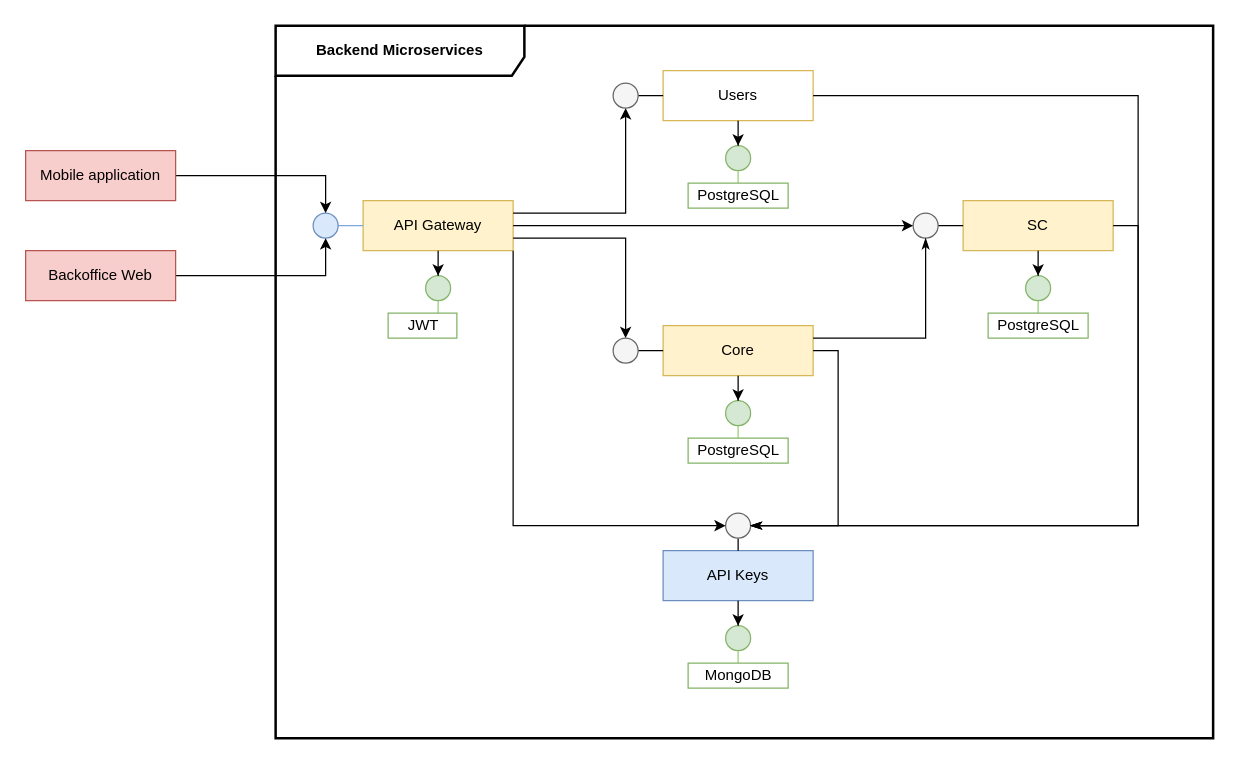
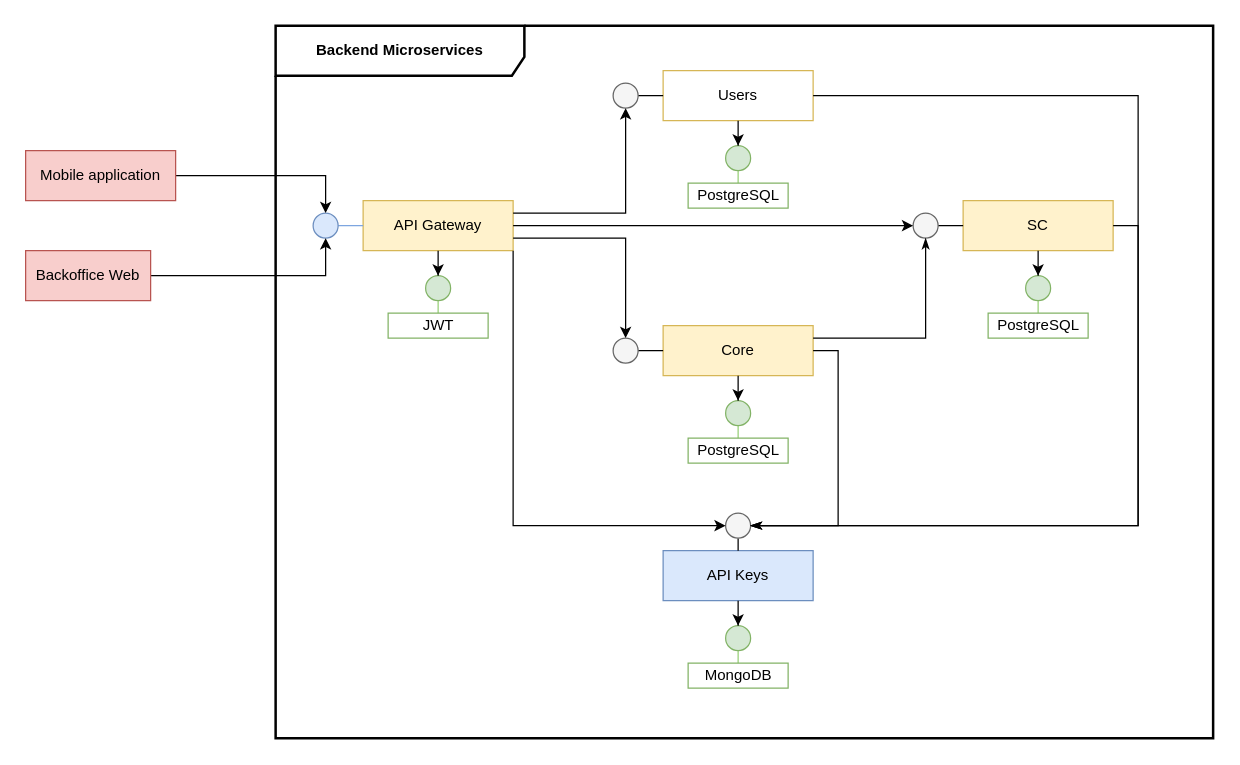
(101, 276) -> (88, 276)
(423, 326) -> (438, 326)
